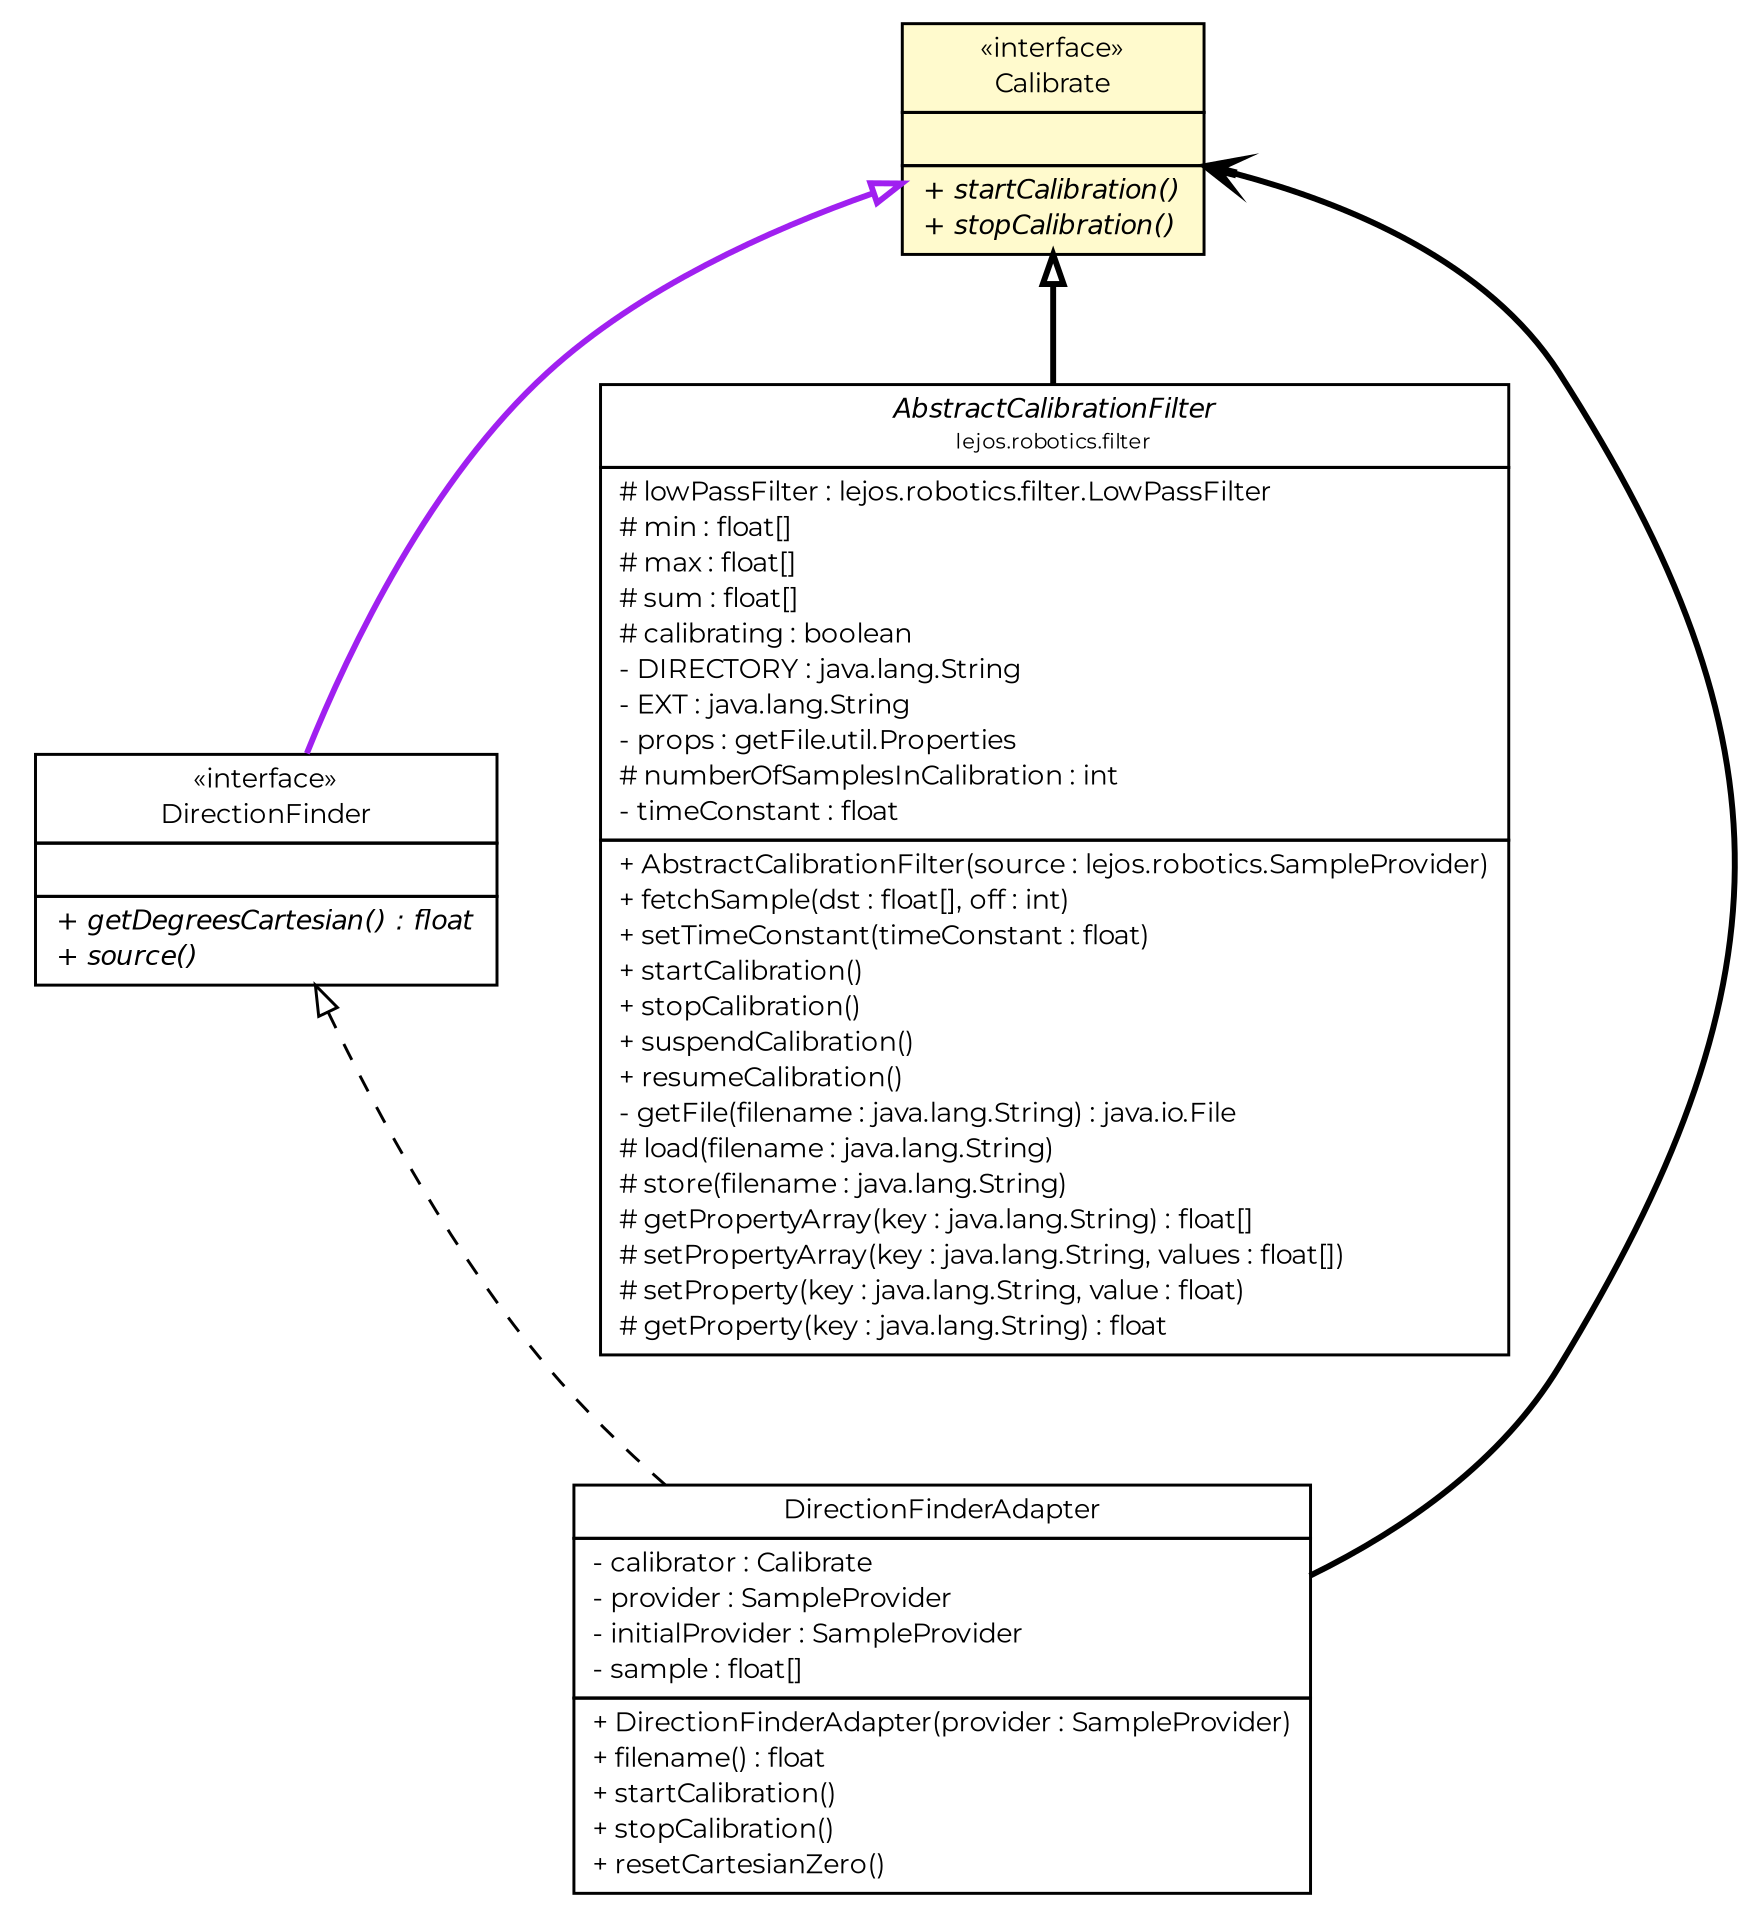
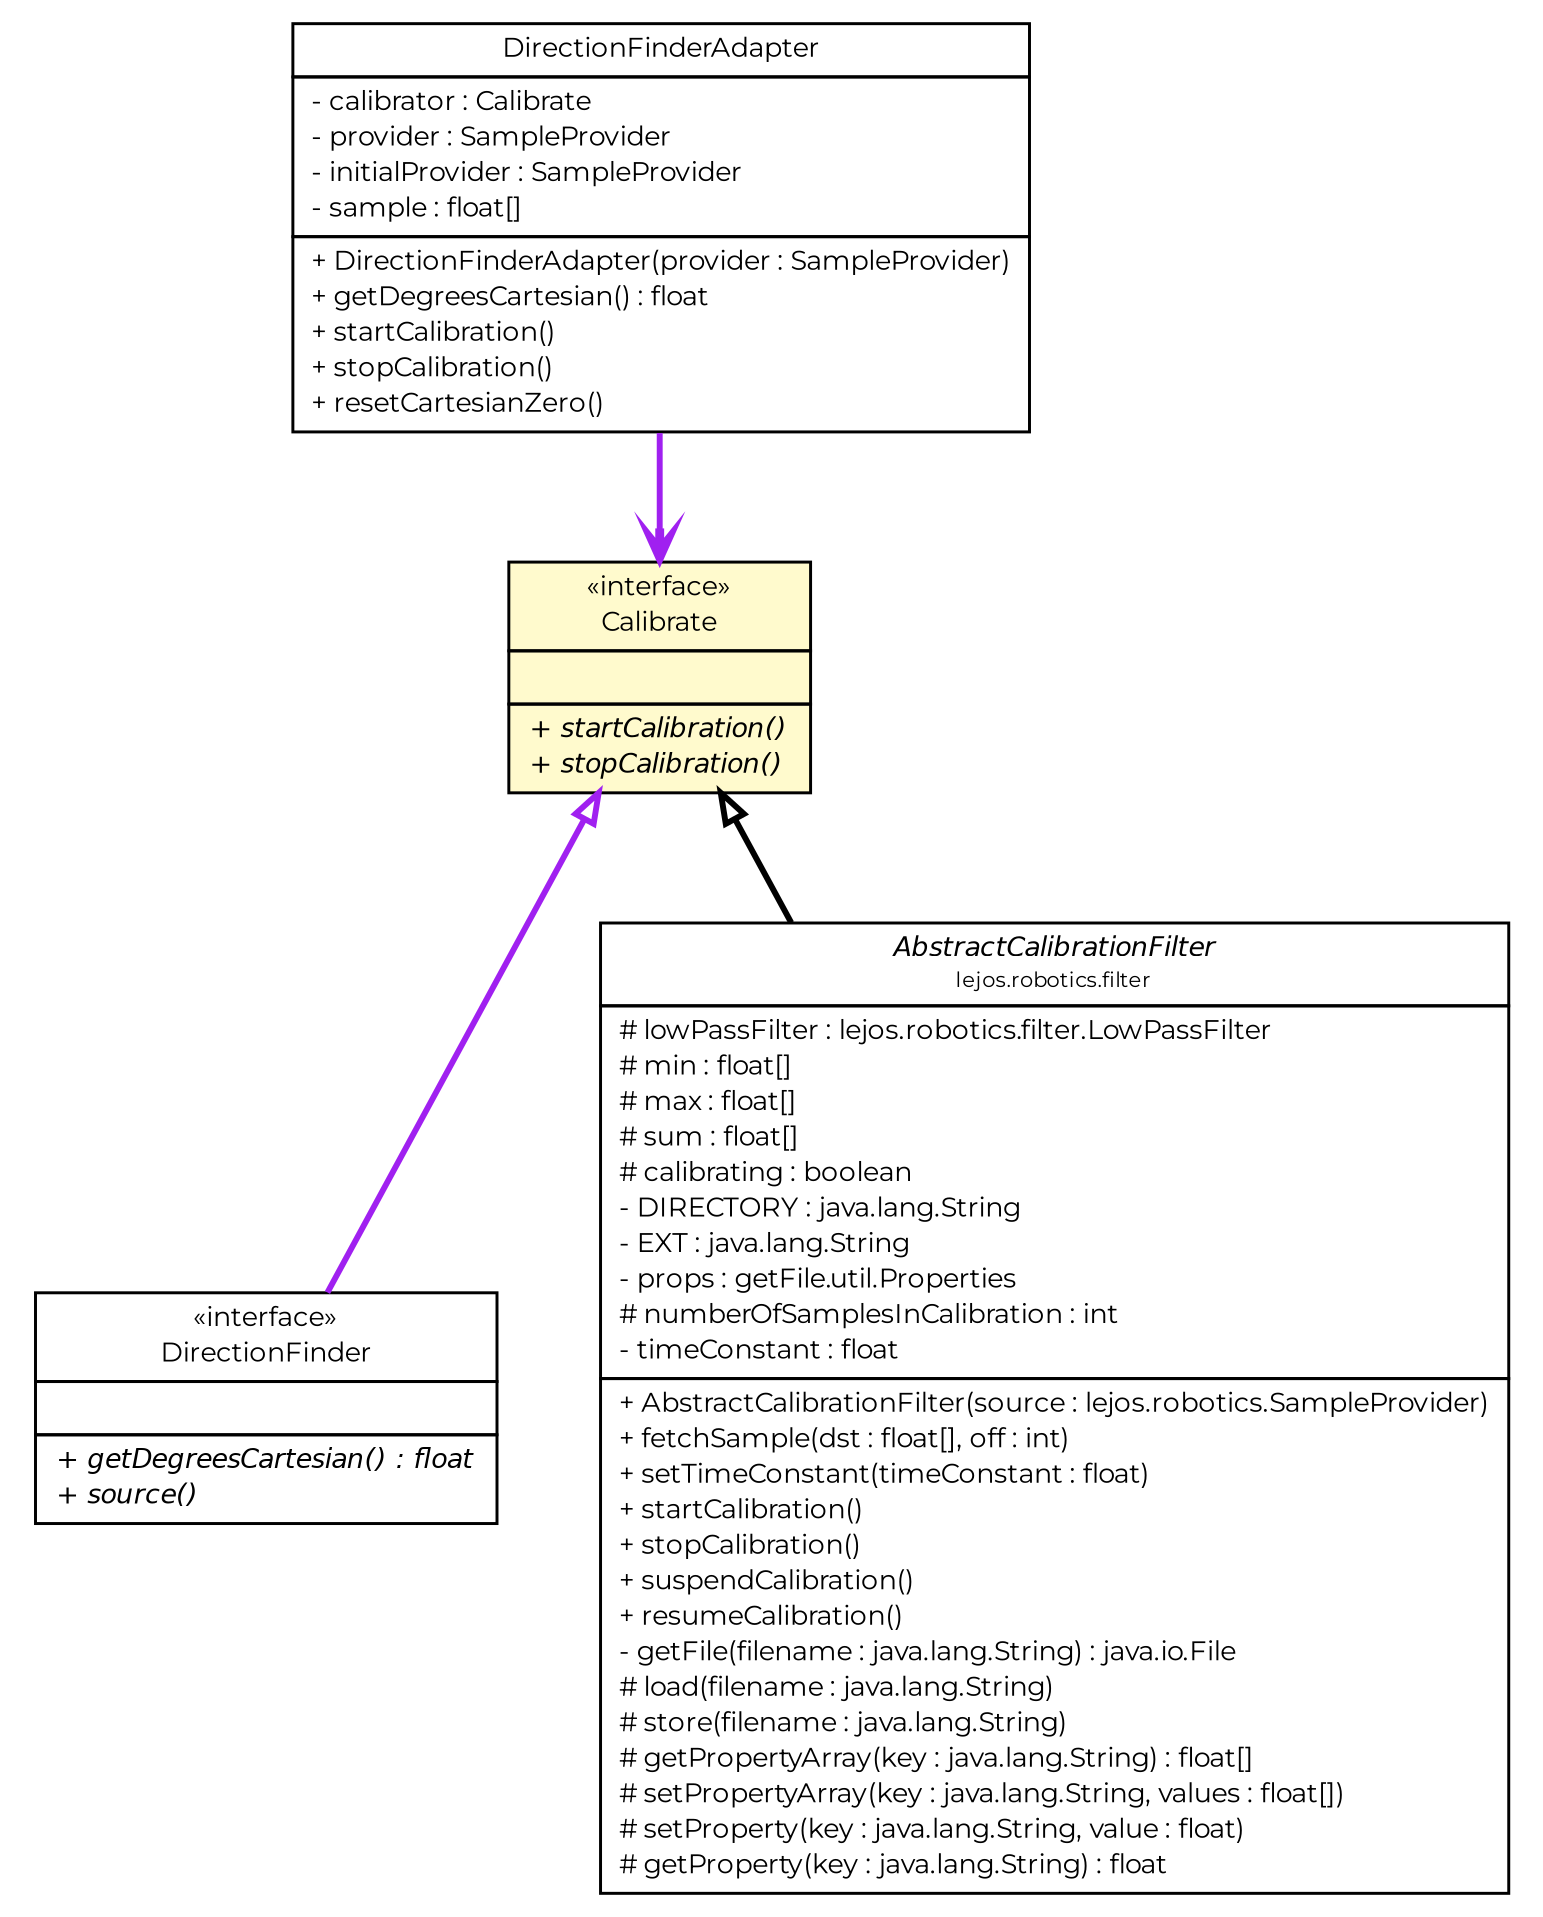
(1732, 840) -> (660, 482)
(472, 1266) -> none
(710, 1759) -> (510, 297)
